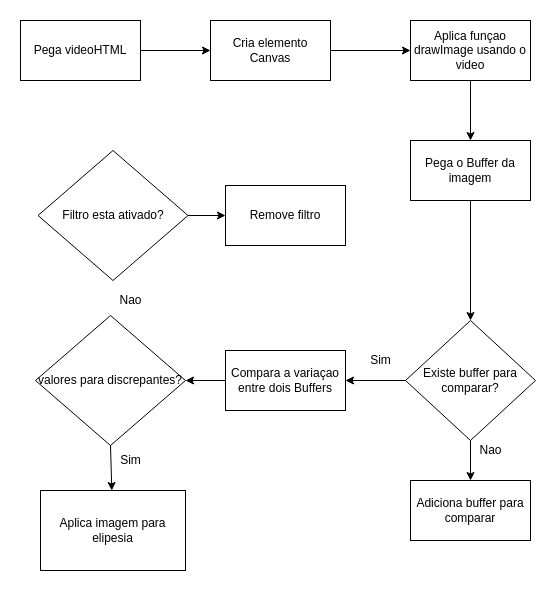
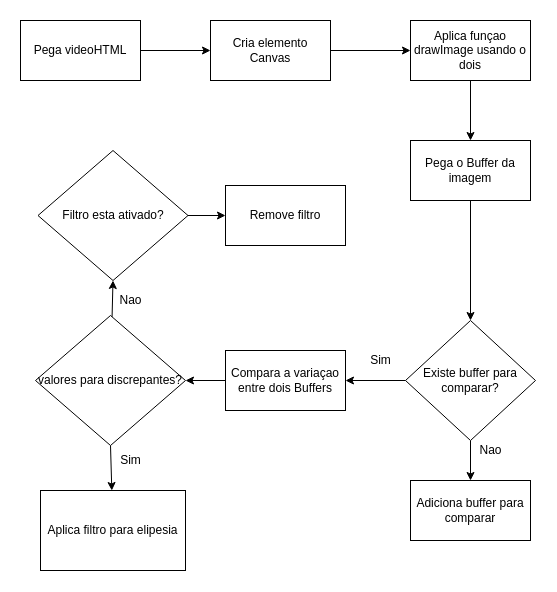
(471, 51) -> (471, 51)
none -> (112, 302)
(113, 531) -> (113, 531)
